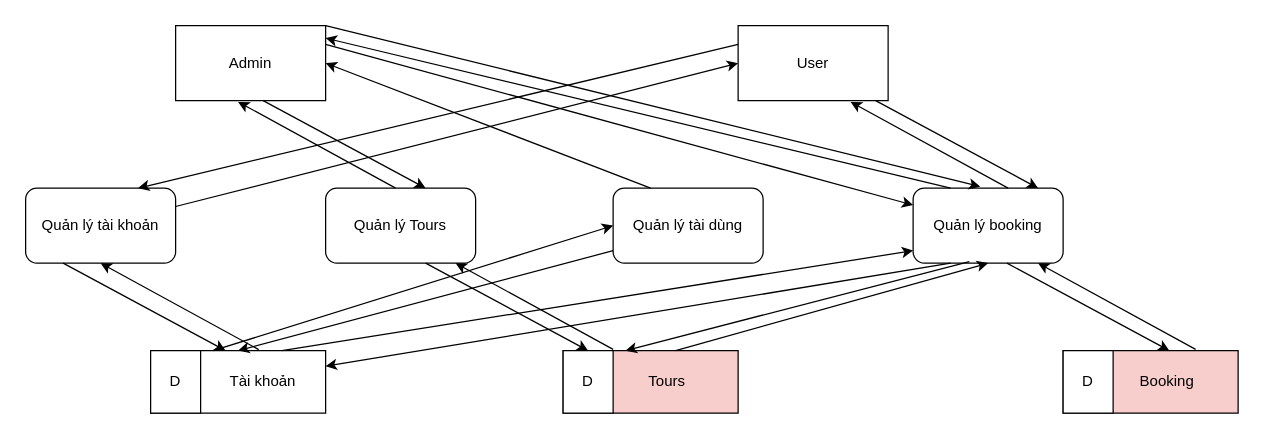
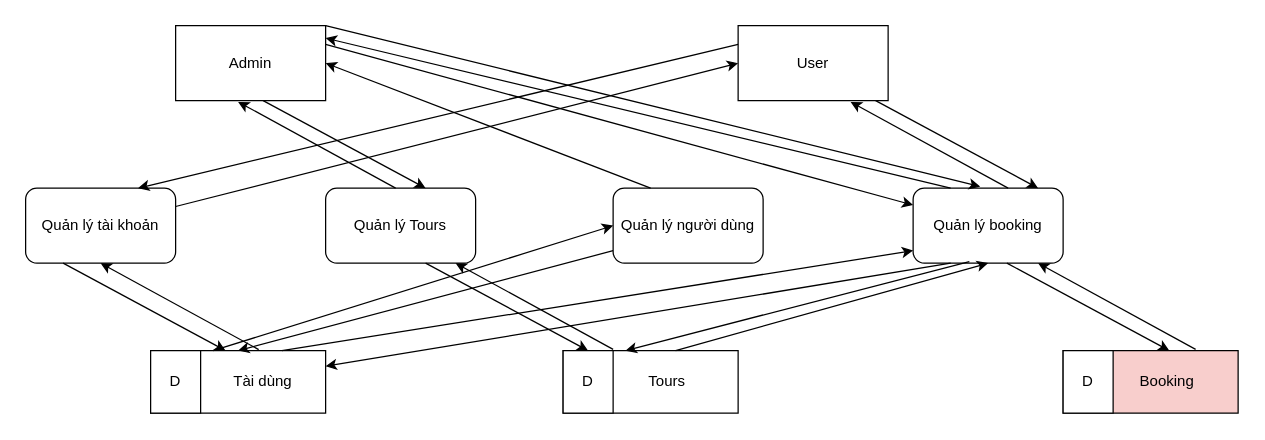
(688, 226) -> (688, 226)
(263, 382) -> (263, 382)
(651, 382) -> (651, 382)
